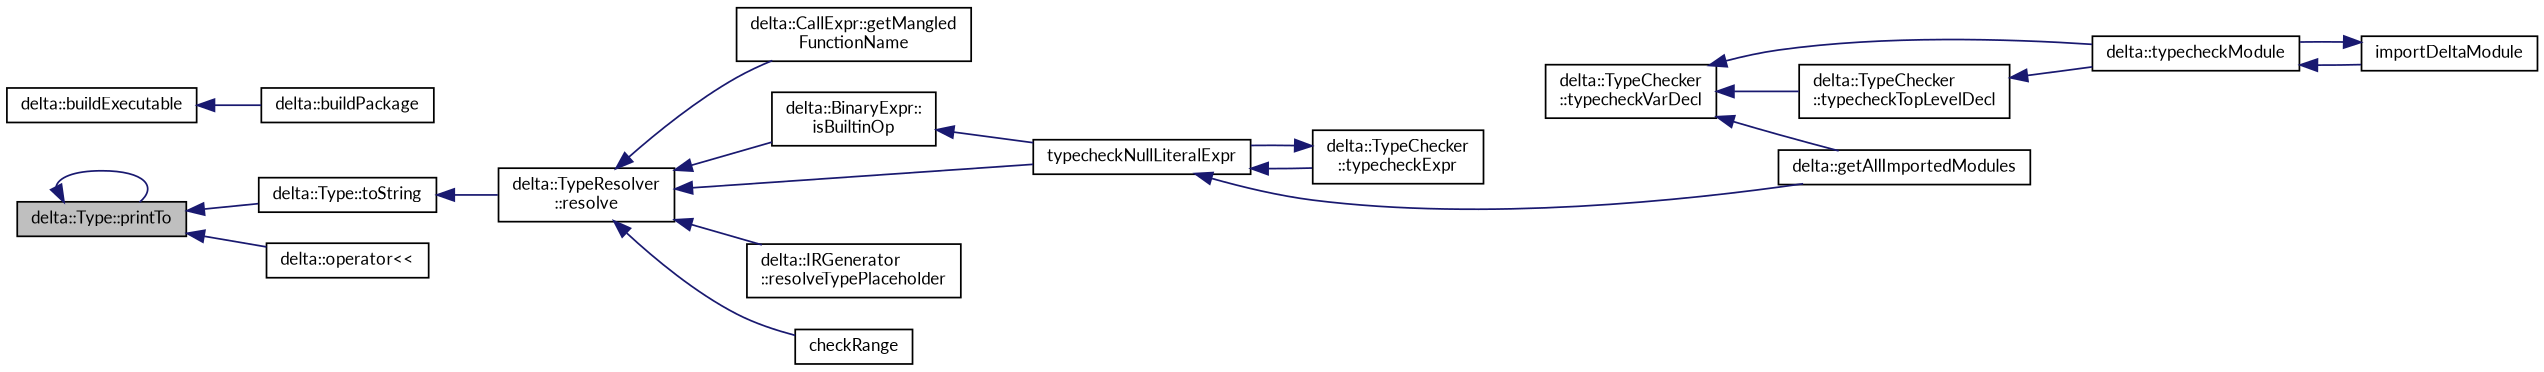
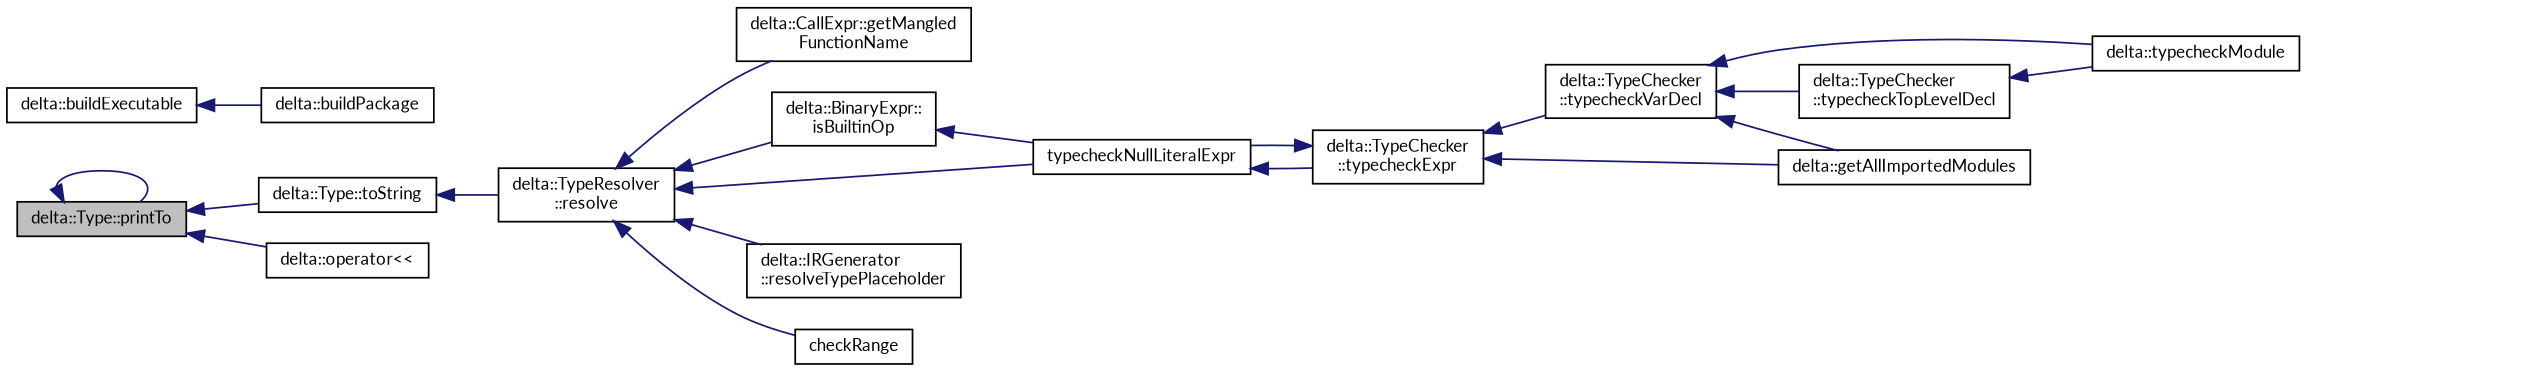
(2450, 53) -> none
none -> (1523, 122)
(1507, 209) -> (1640, 162)
